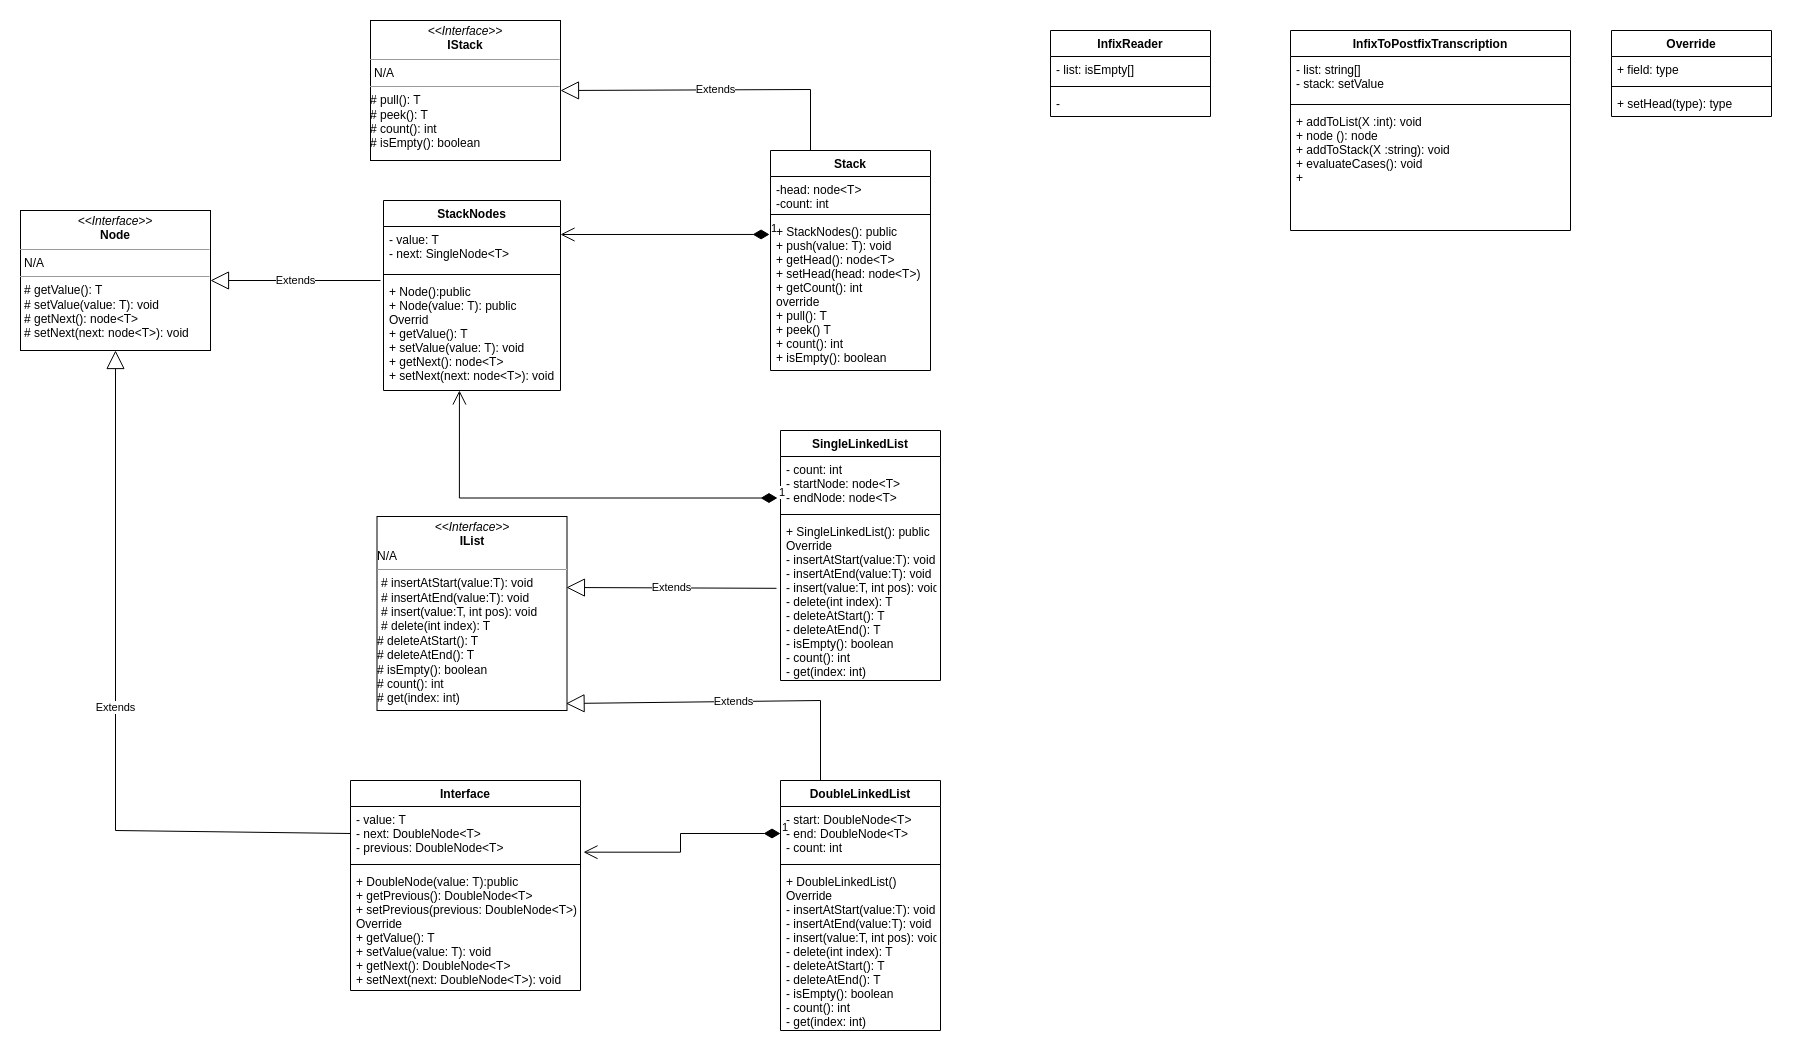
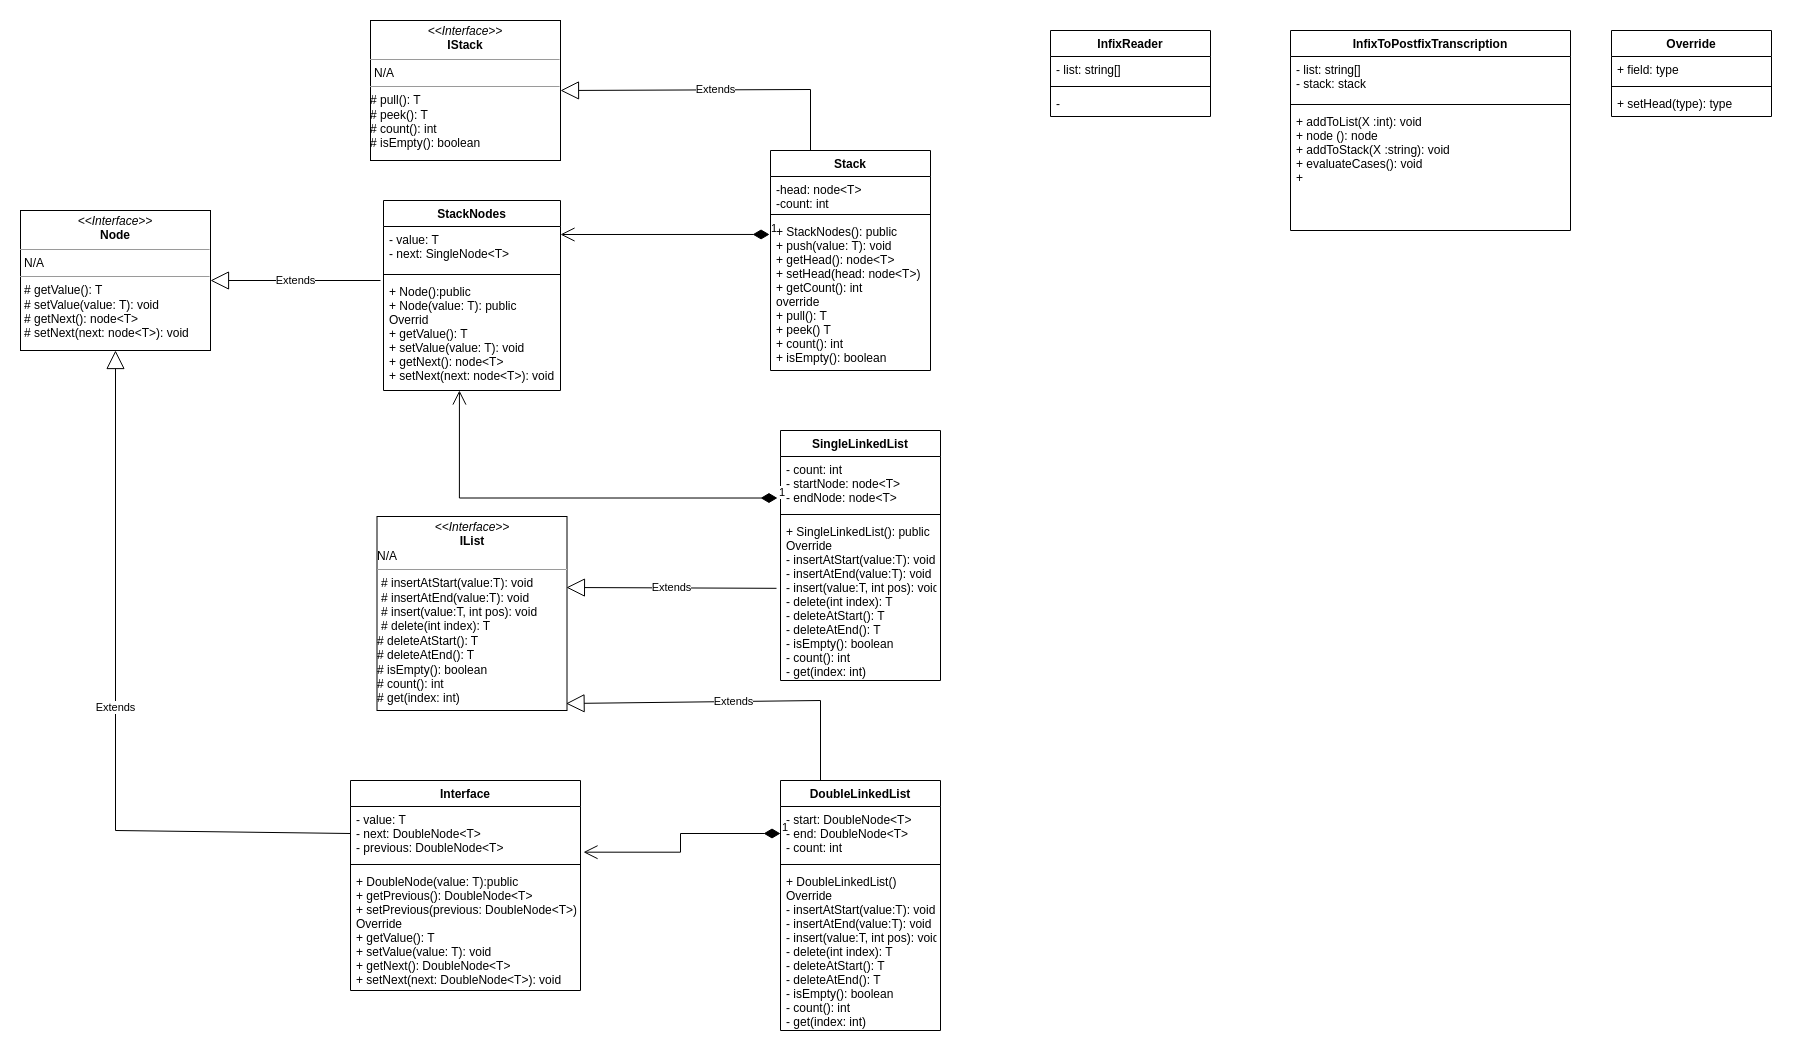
(1104, 70) -> (1100, 70)
(1340, 70) -> (1340, 70)
